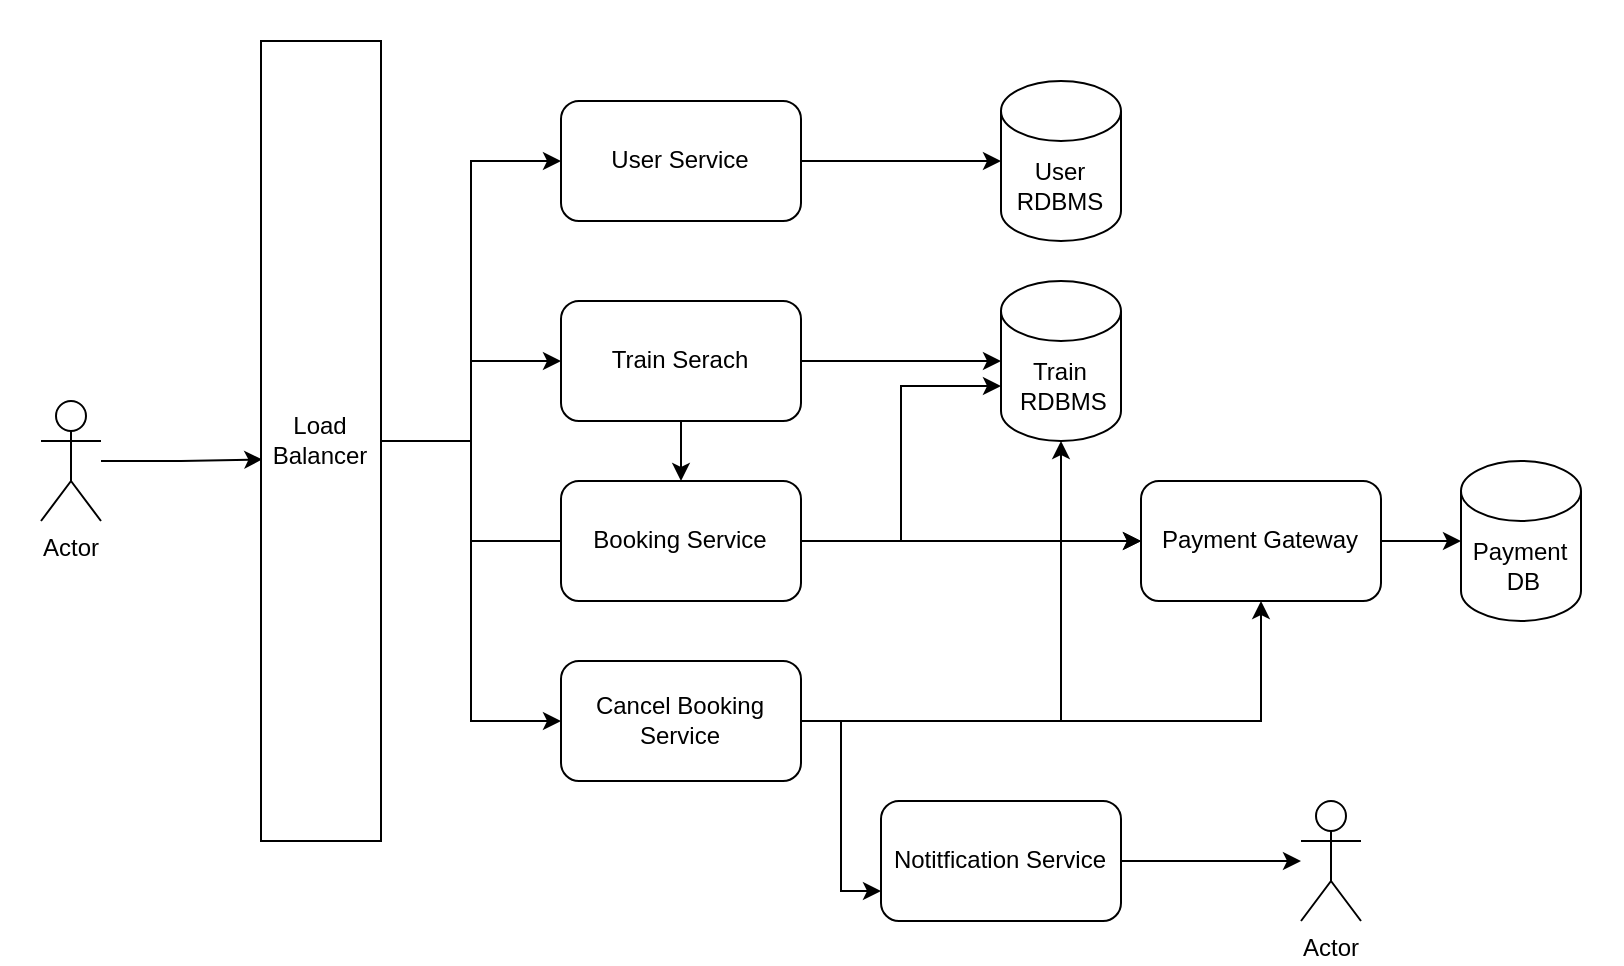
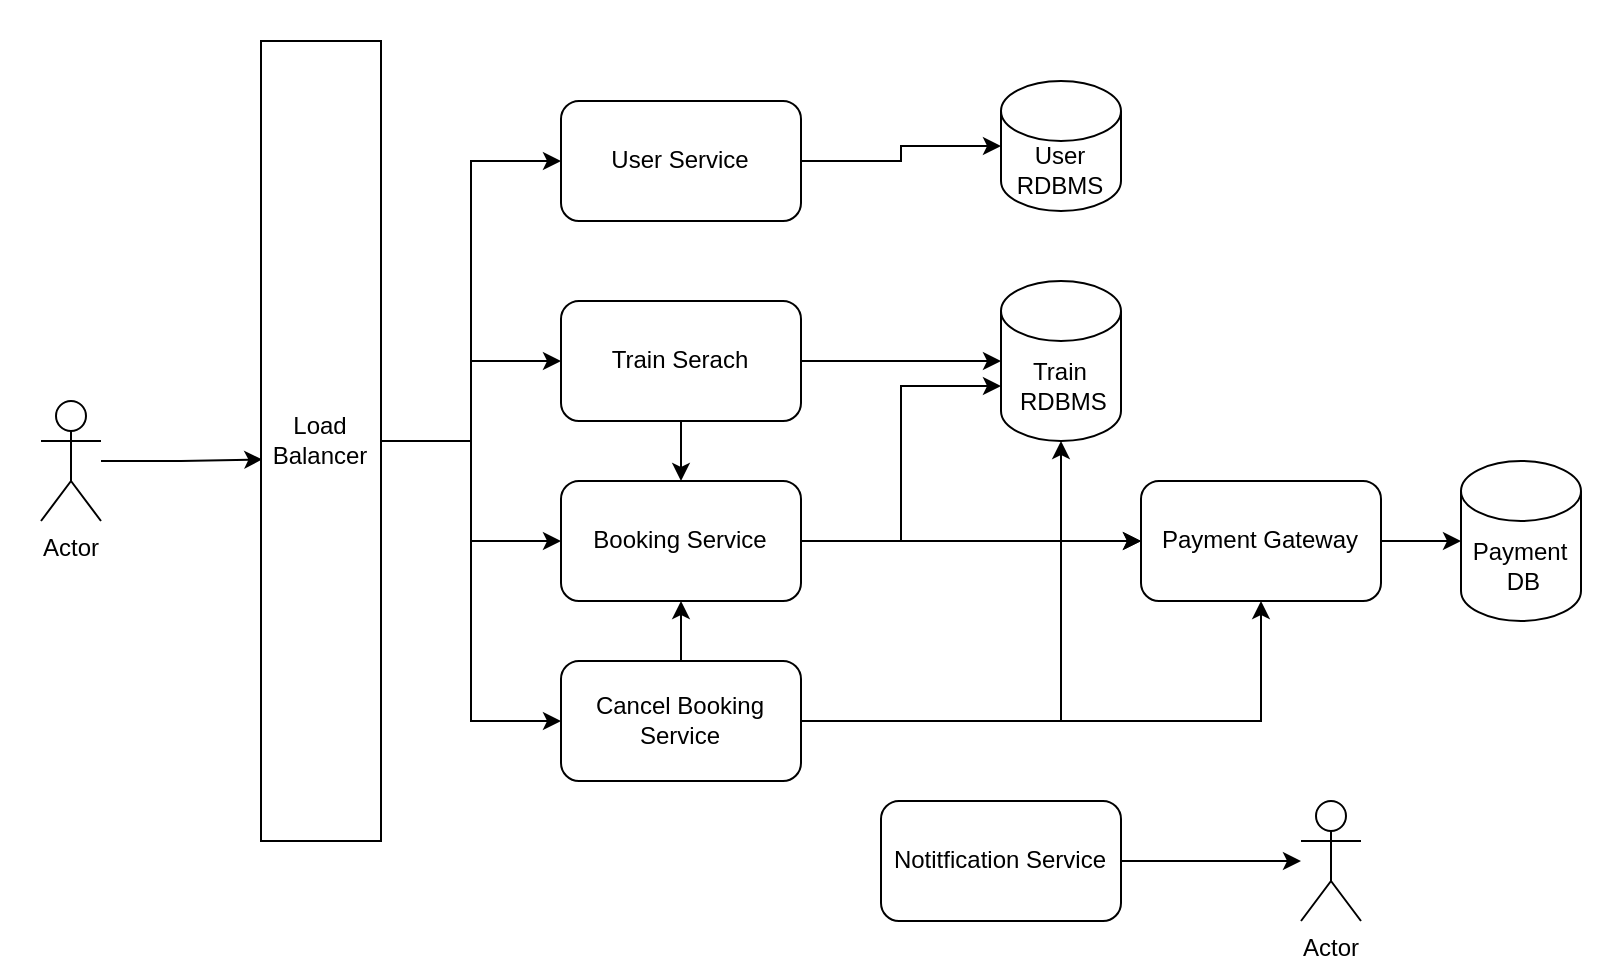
(1061, 161) -> (1061, 146)
(551, 541) -> (546, 541)
(841, 821) -> (681, 624)
